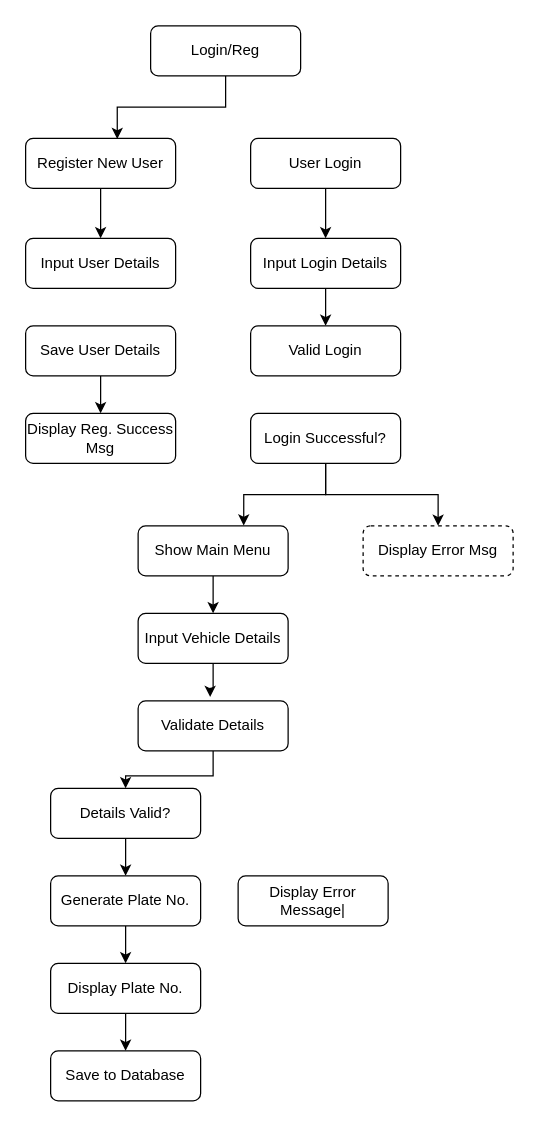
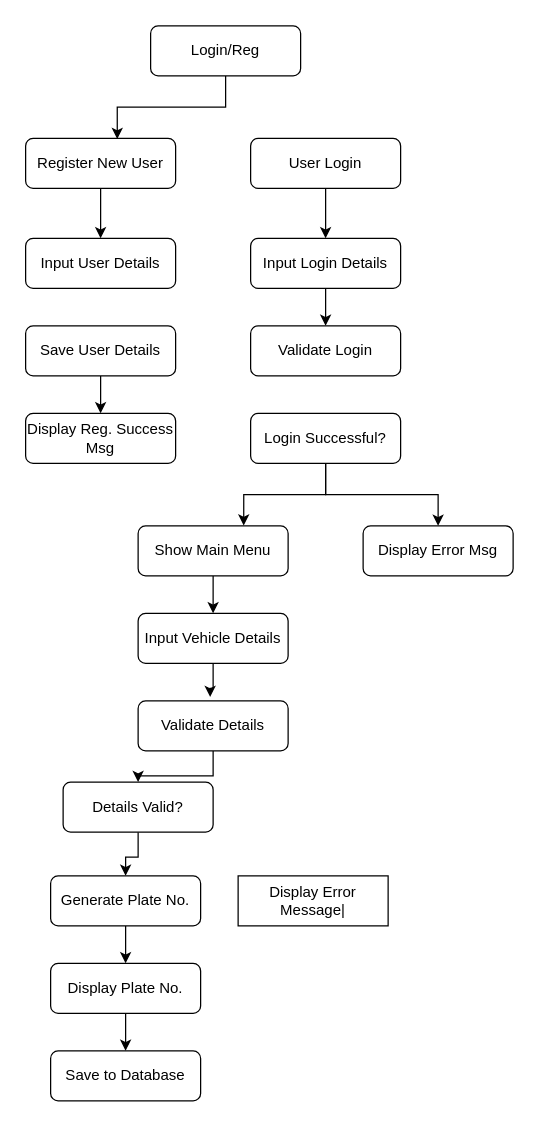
(326, 351) -> (326, 351)
(438, 551) -> (438, 551)
(126, 813) -> (138, 807)
(313, 901) -> (313, 901)
